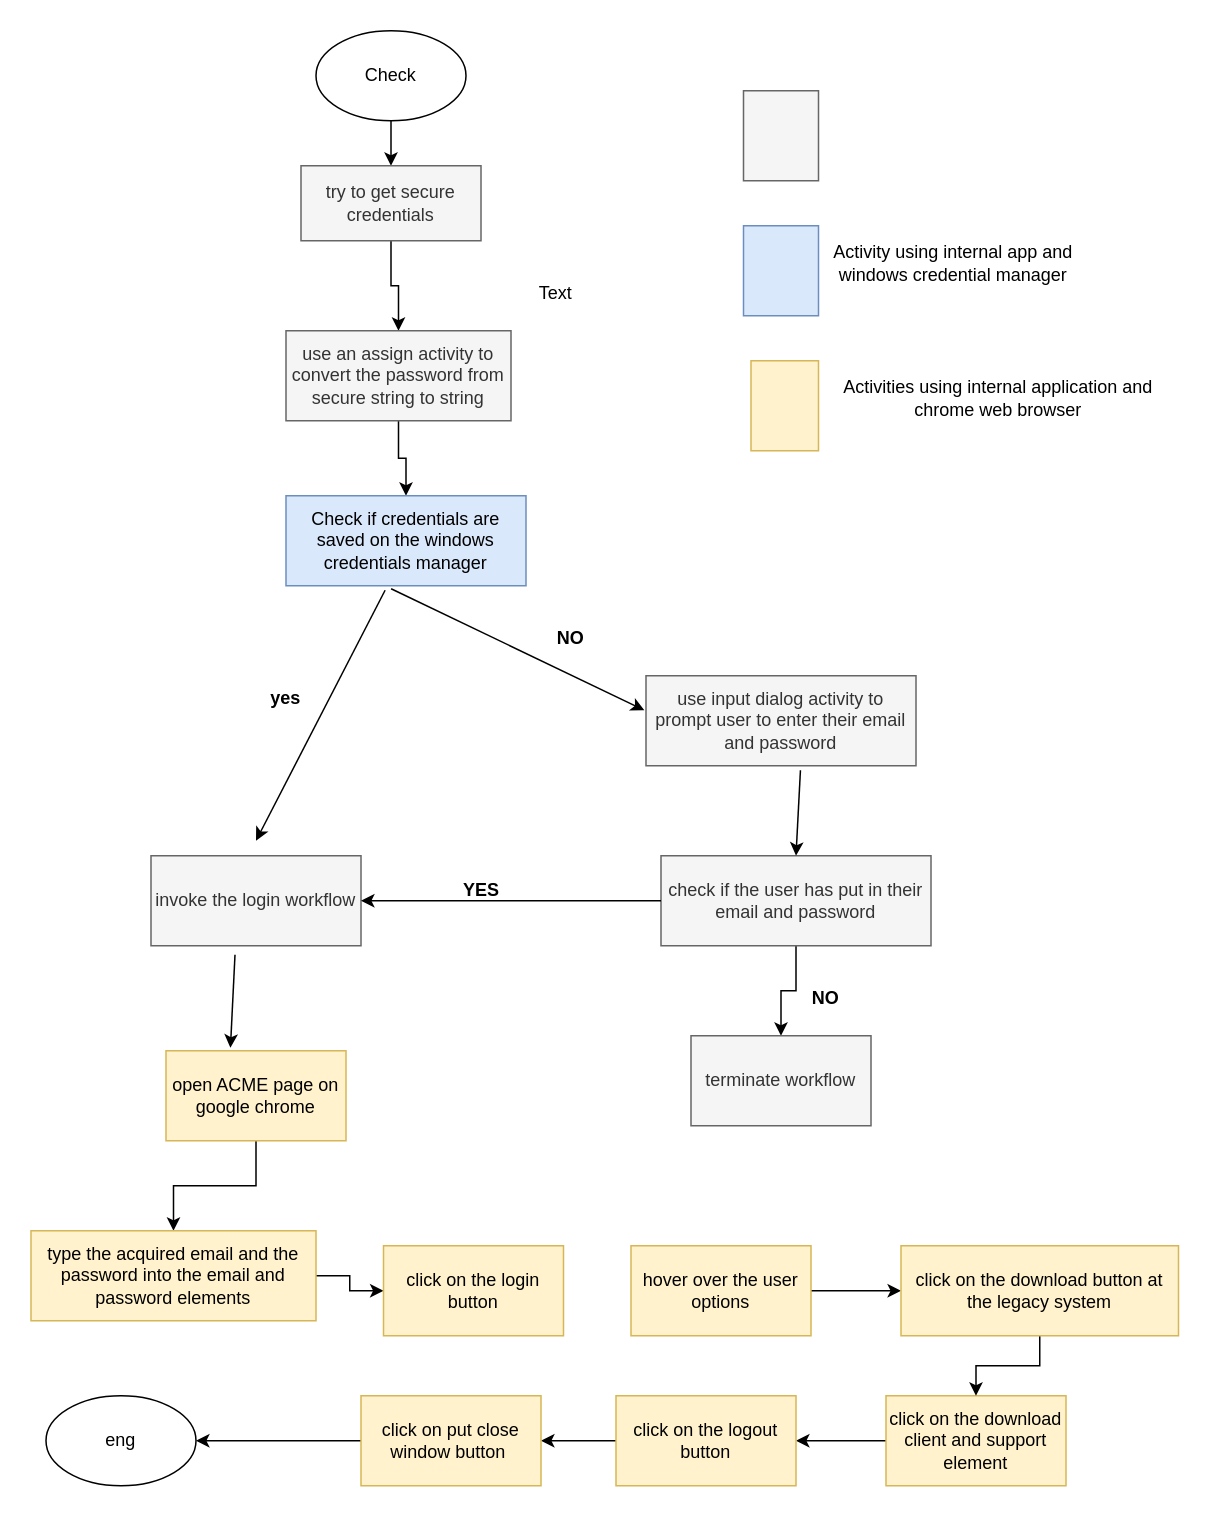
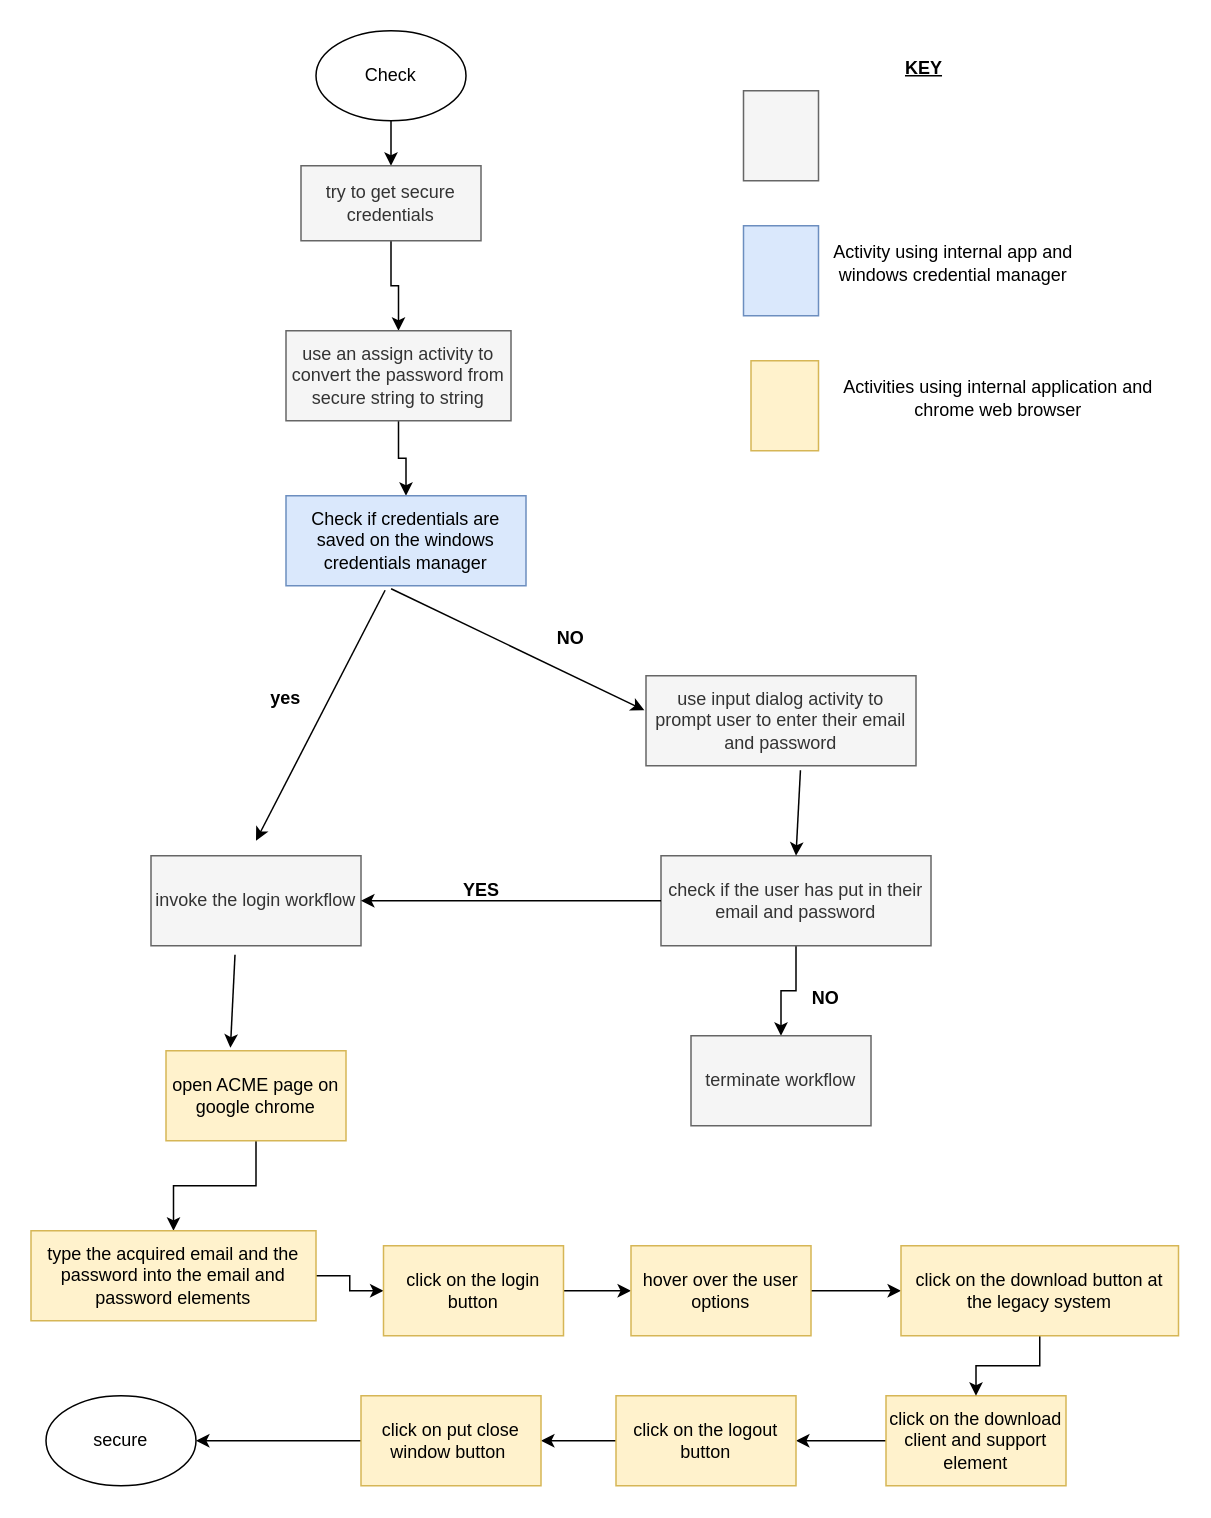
none -> (923, 68)
(556, 293) -> none
none -> (592, 1291)
(121, 1441) -> (121, 1441)
